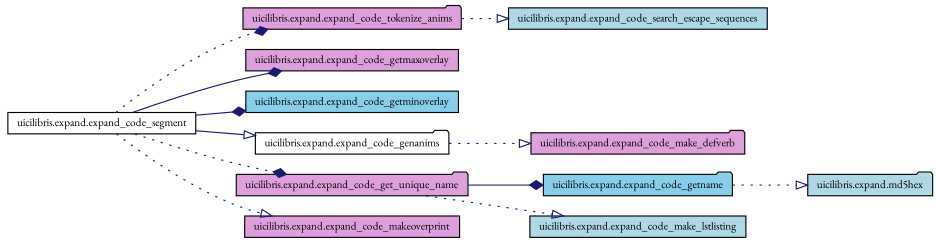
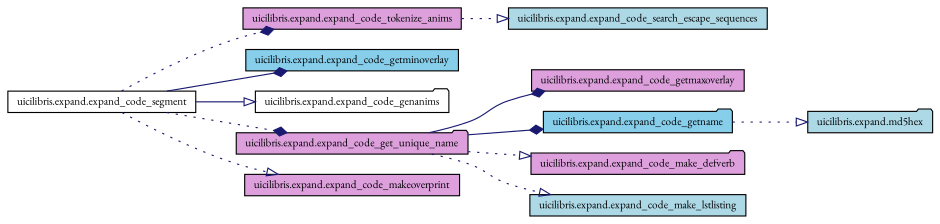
(352, 19) -> (352, 19)
(200, 90) -> (481, 116)
(484, 143) -> (494, 153)
